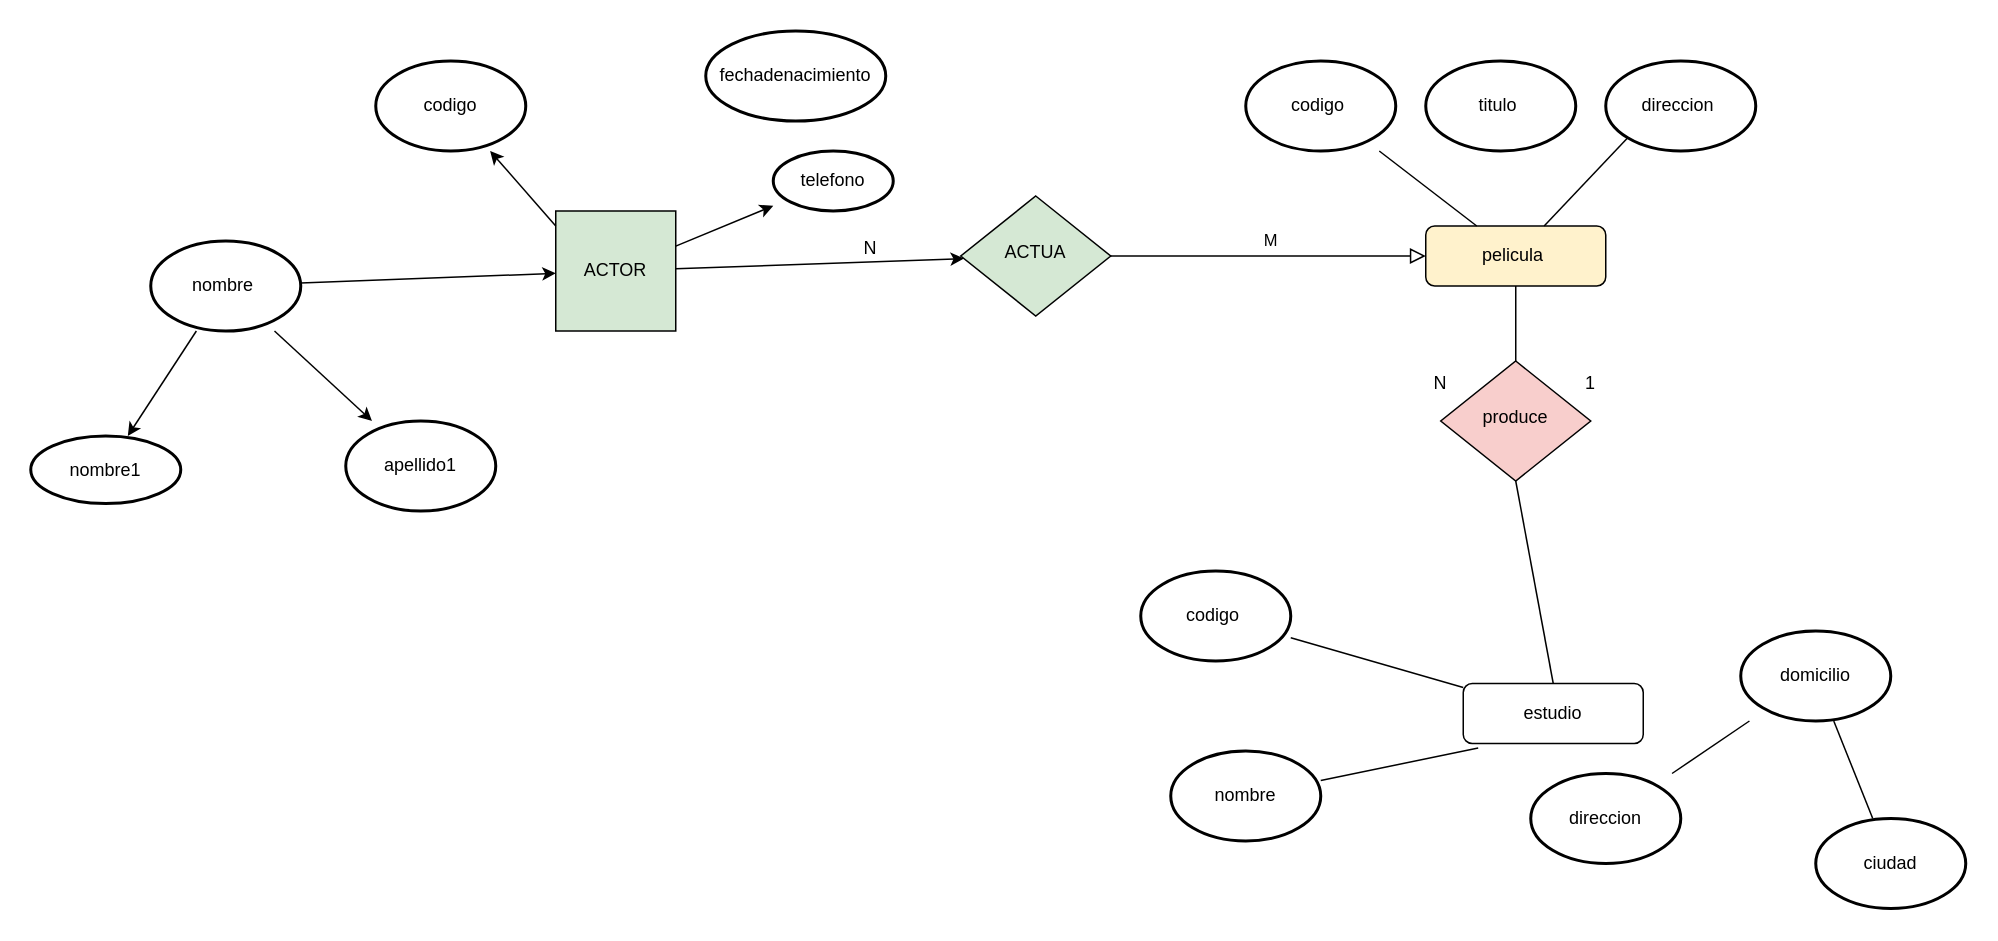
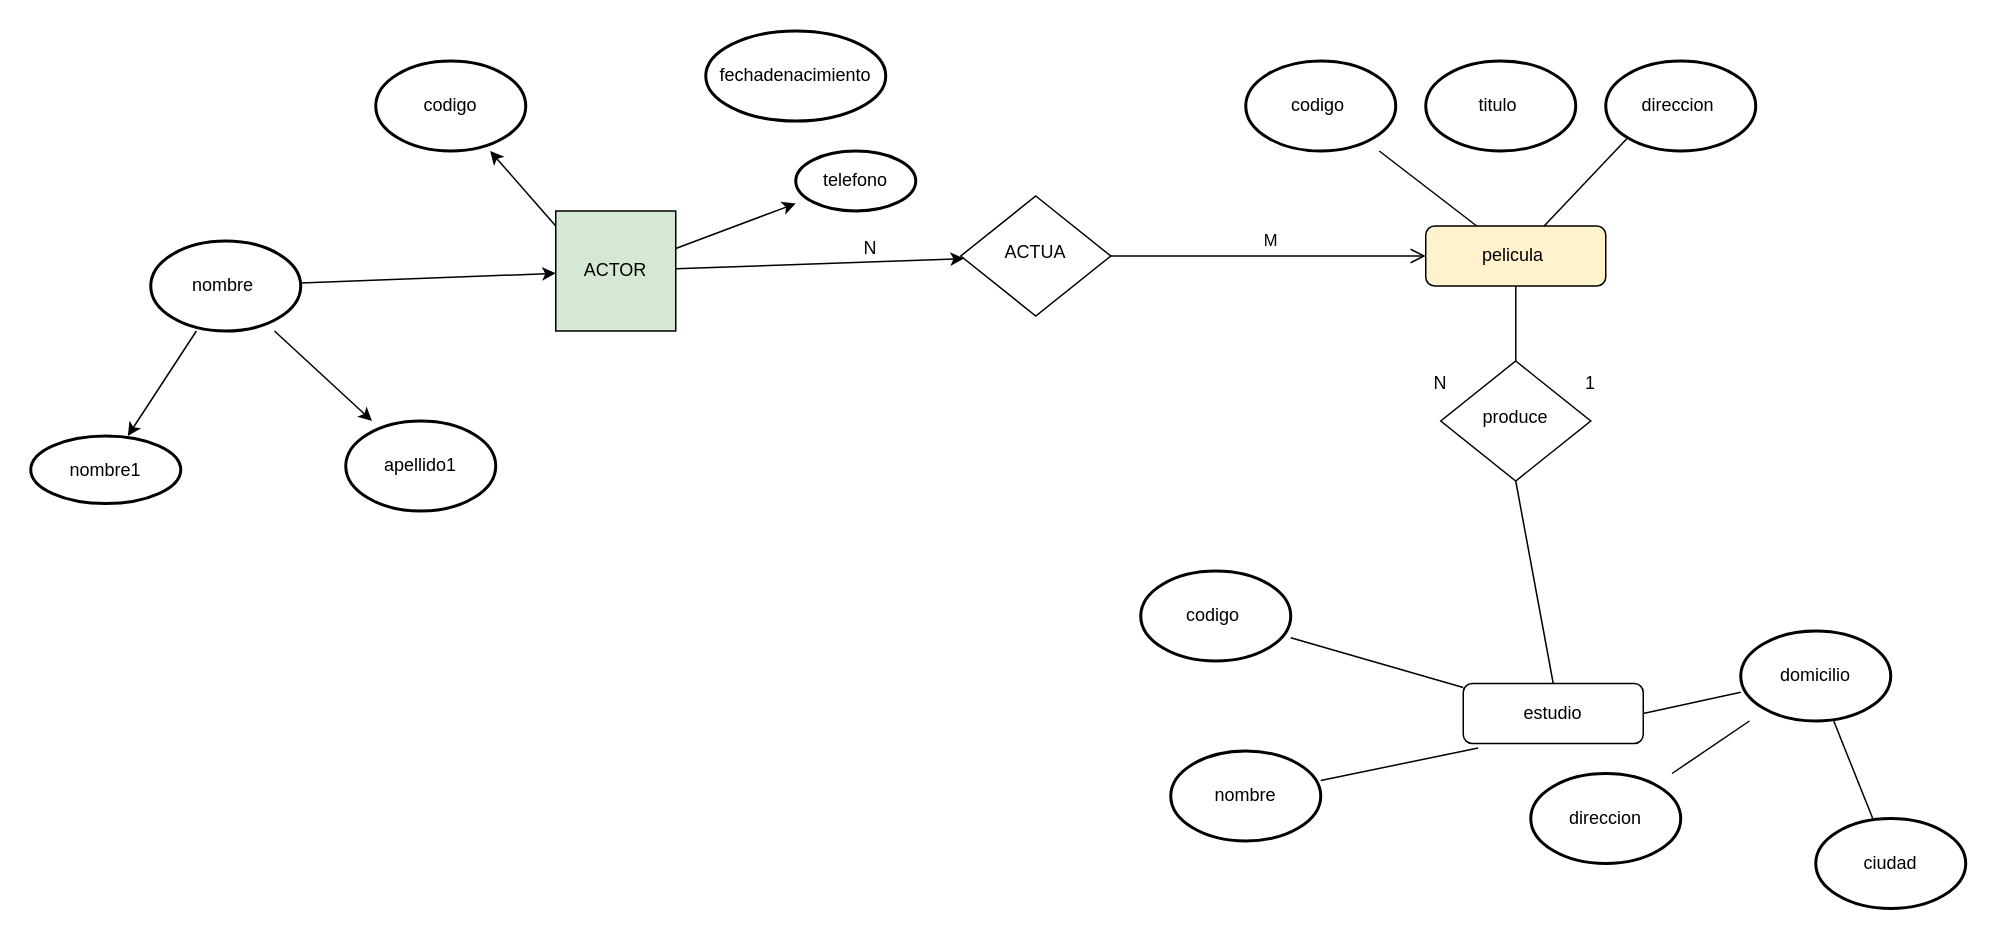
(833, 181) -> (856, 181)
(1036, 256) -> (1036, 256)
(1409, 256) -> (1415, 256)
(1516, 421) -> (1516, 421)
none -> (1692, 703)
